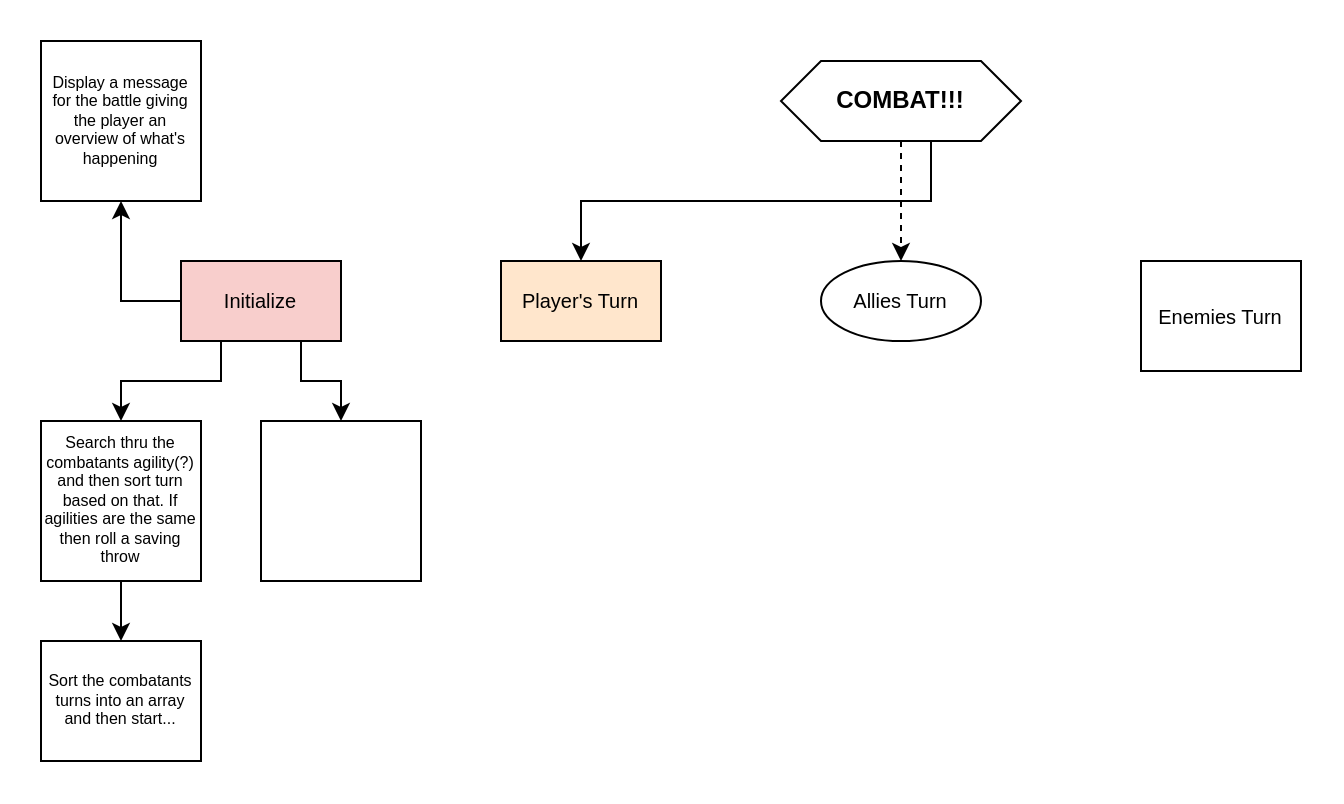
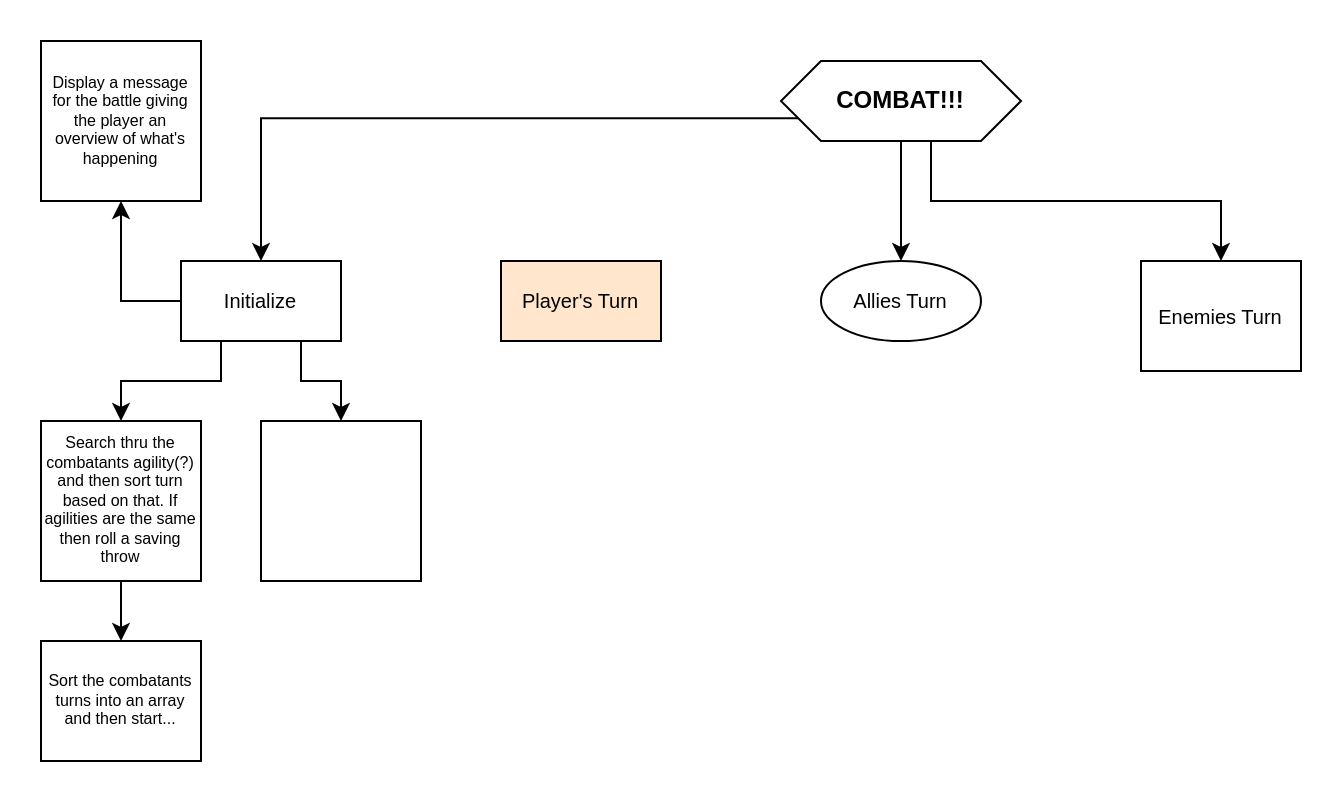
none -> (465, 118)
(901, 171) -> (901, 171)
(734, 201) -> (1098, 201)
(261, 301) -> (261, 301)
